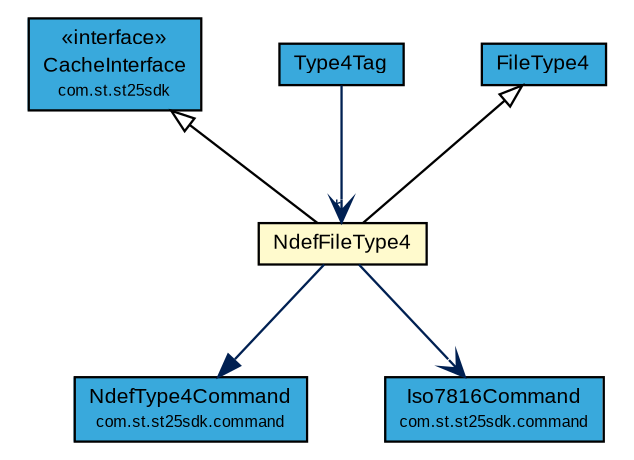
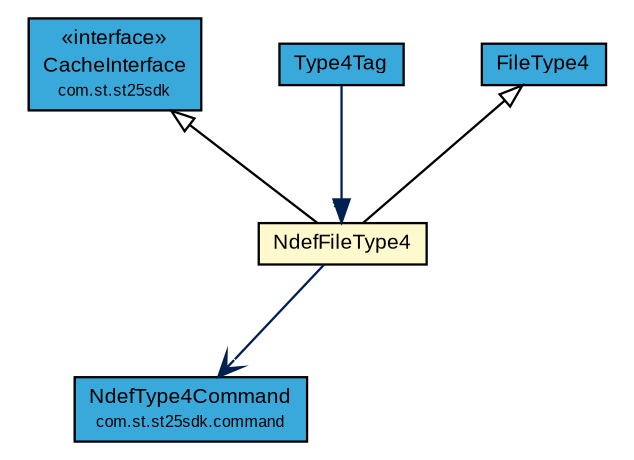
(342, 142) -> (342, 142)
(280, 312) -> (280, 312)
(493, 409) -> none
